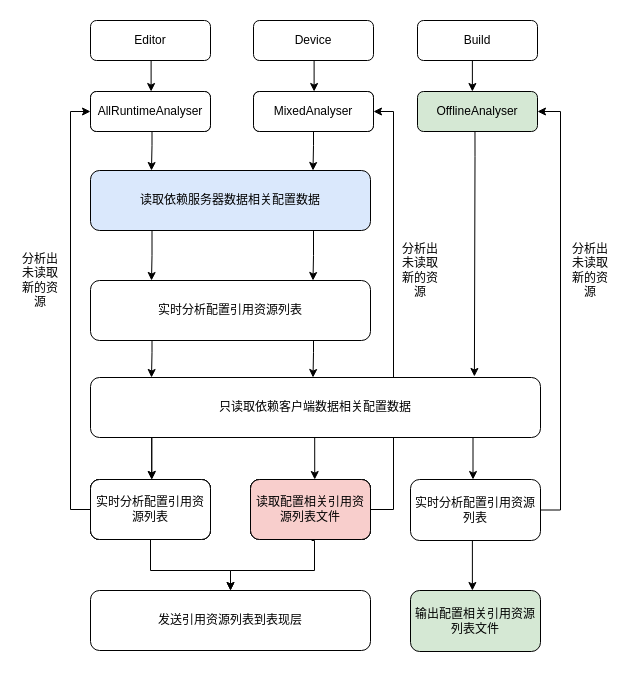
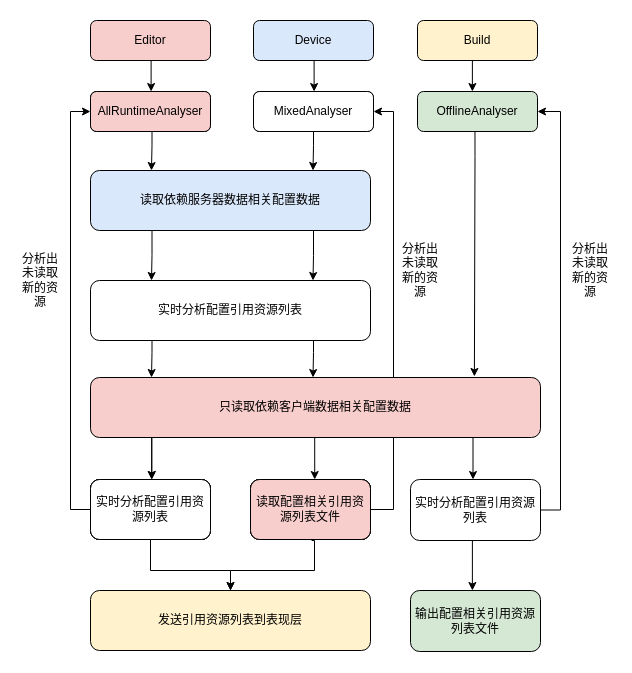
(151, 41) -> (151, 41)
(314, 41) -> (314, 41)
(478, 41) -> (478, 41)
(151, 112) -> (151, 112)
(316, 408) -> (316, 408)
(231, 621) -> (231, 621)
